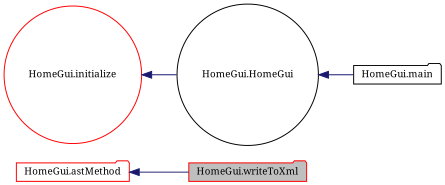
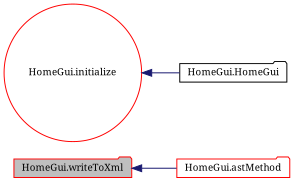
(248, 75) -> (233, 73)
(397, 75) -> none
(164, 172) -> (159, 168)
